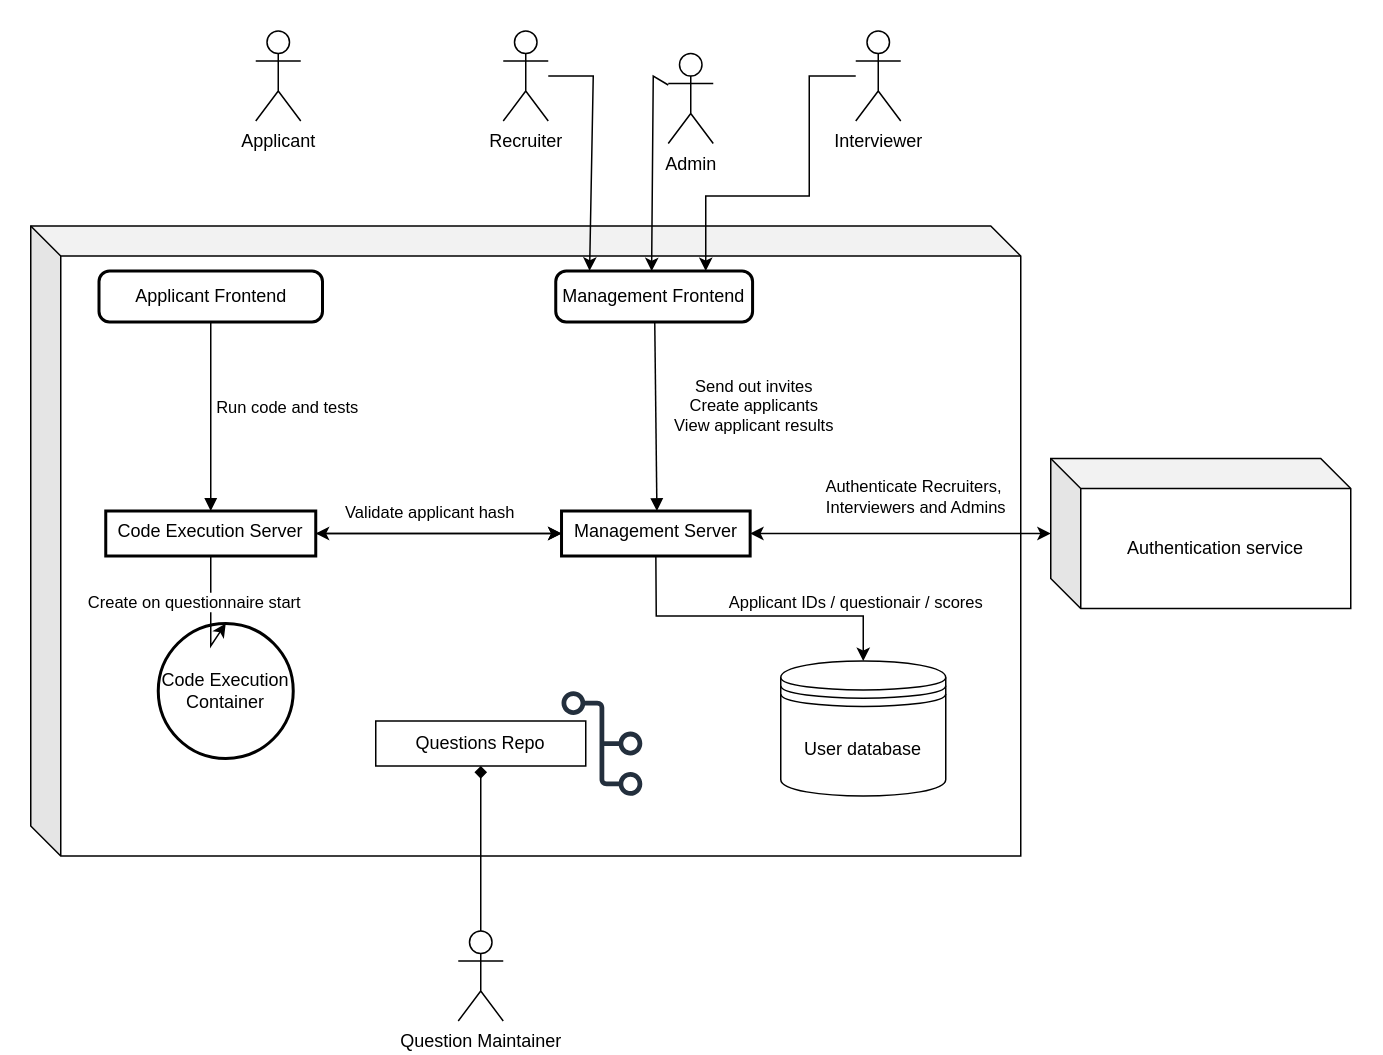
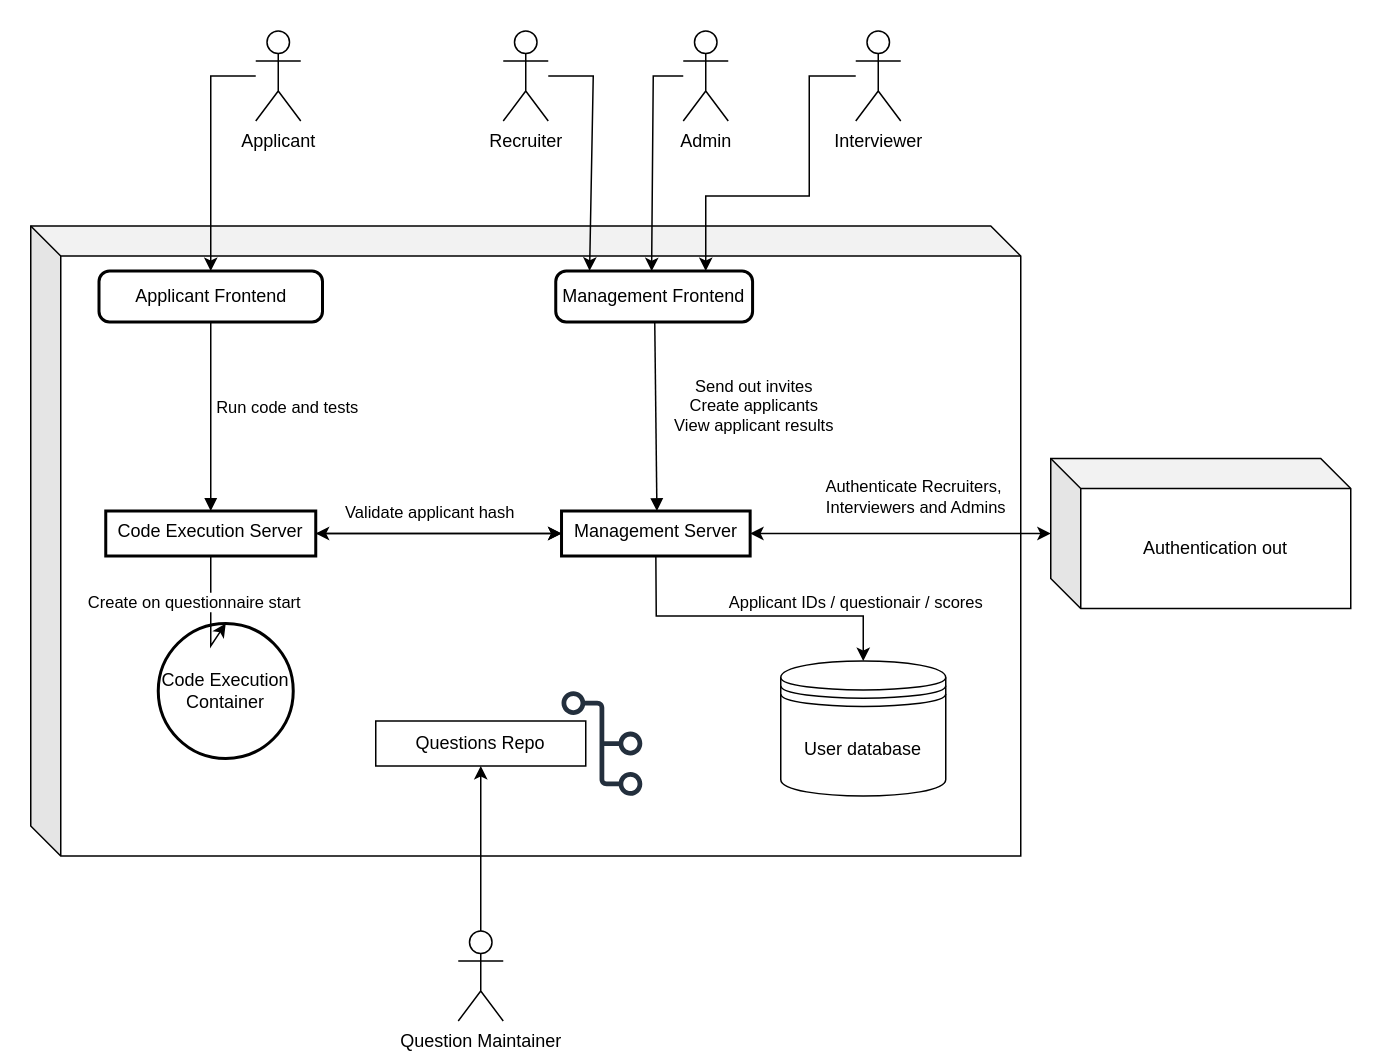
(691, 98) -> (706, 76)
none -> (211, 146)
(1216, 548) -> (1216, 548)
(481, 778) -> (481, 777)
